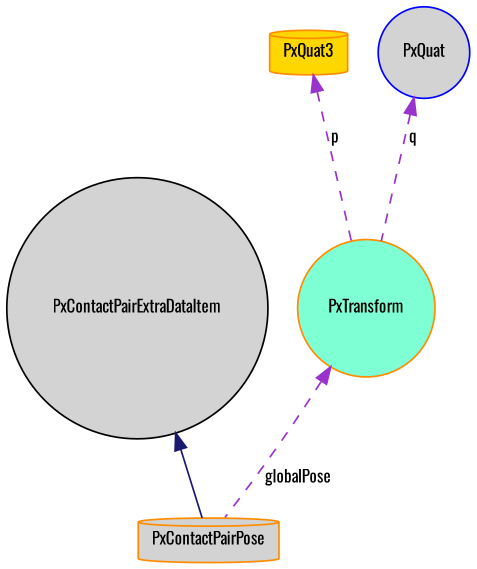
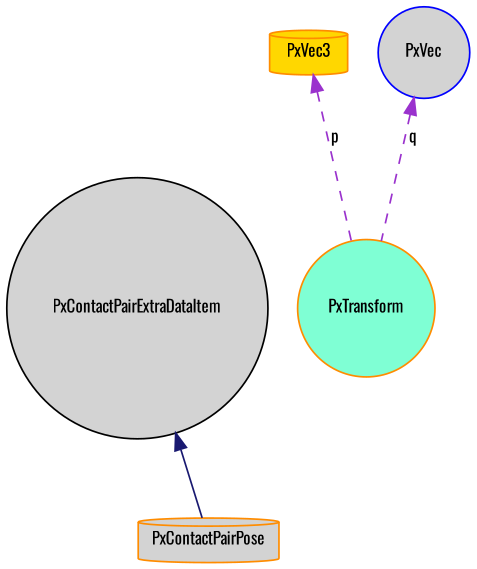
(309, 53) -> (309, 53)
(424, 53) -> (424, 53)
(275, 451) -> none
